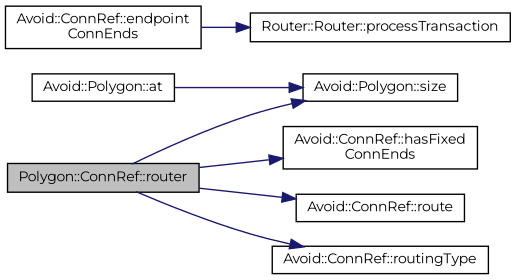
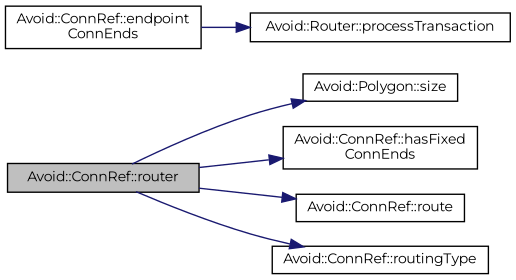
(380, 27) -> (380, 27)
(103, 88) -> none
(103, 178) -> (103, 178)
